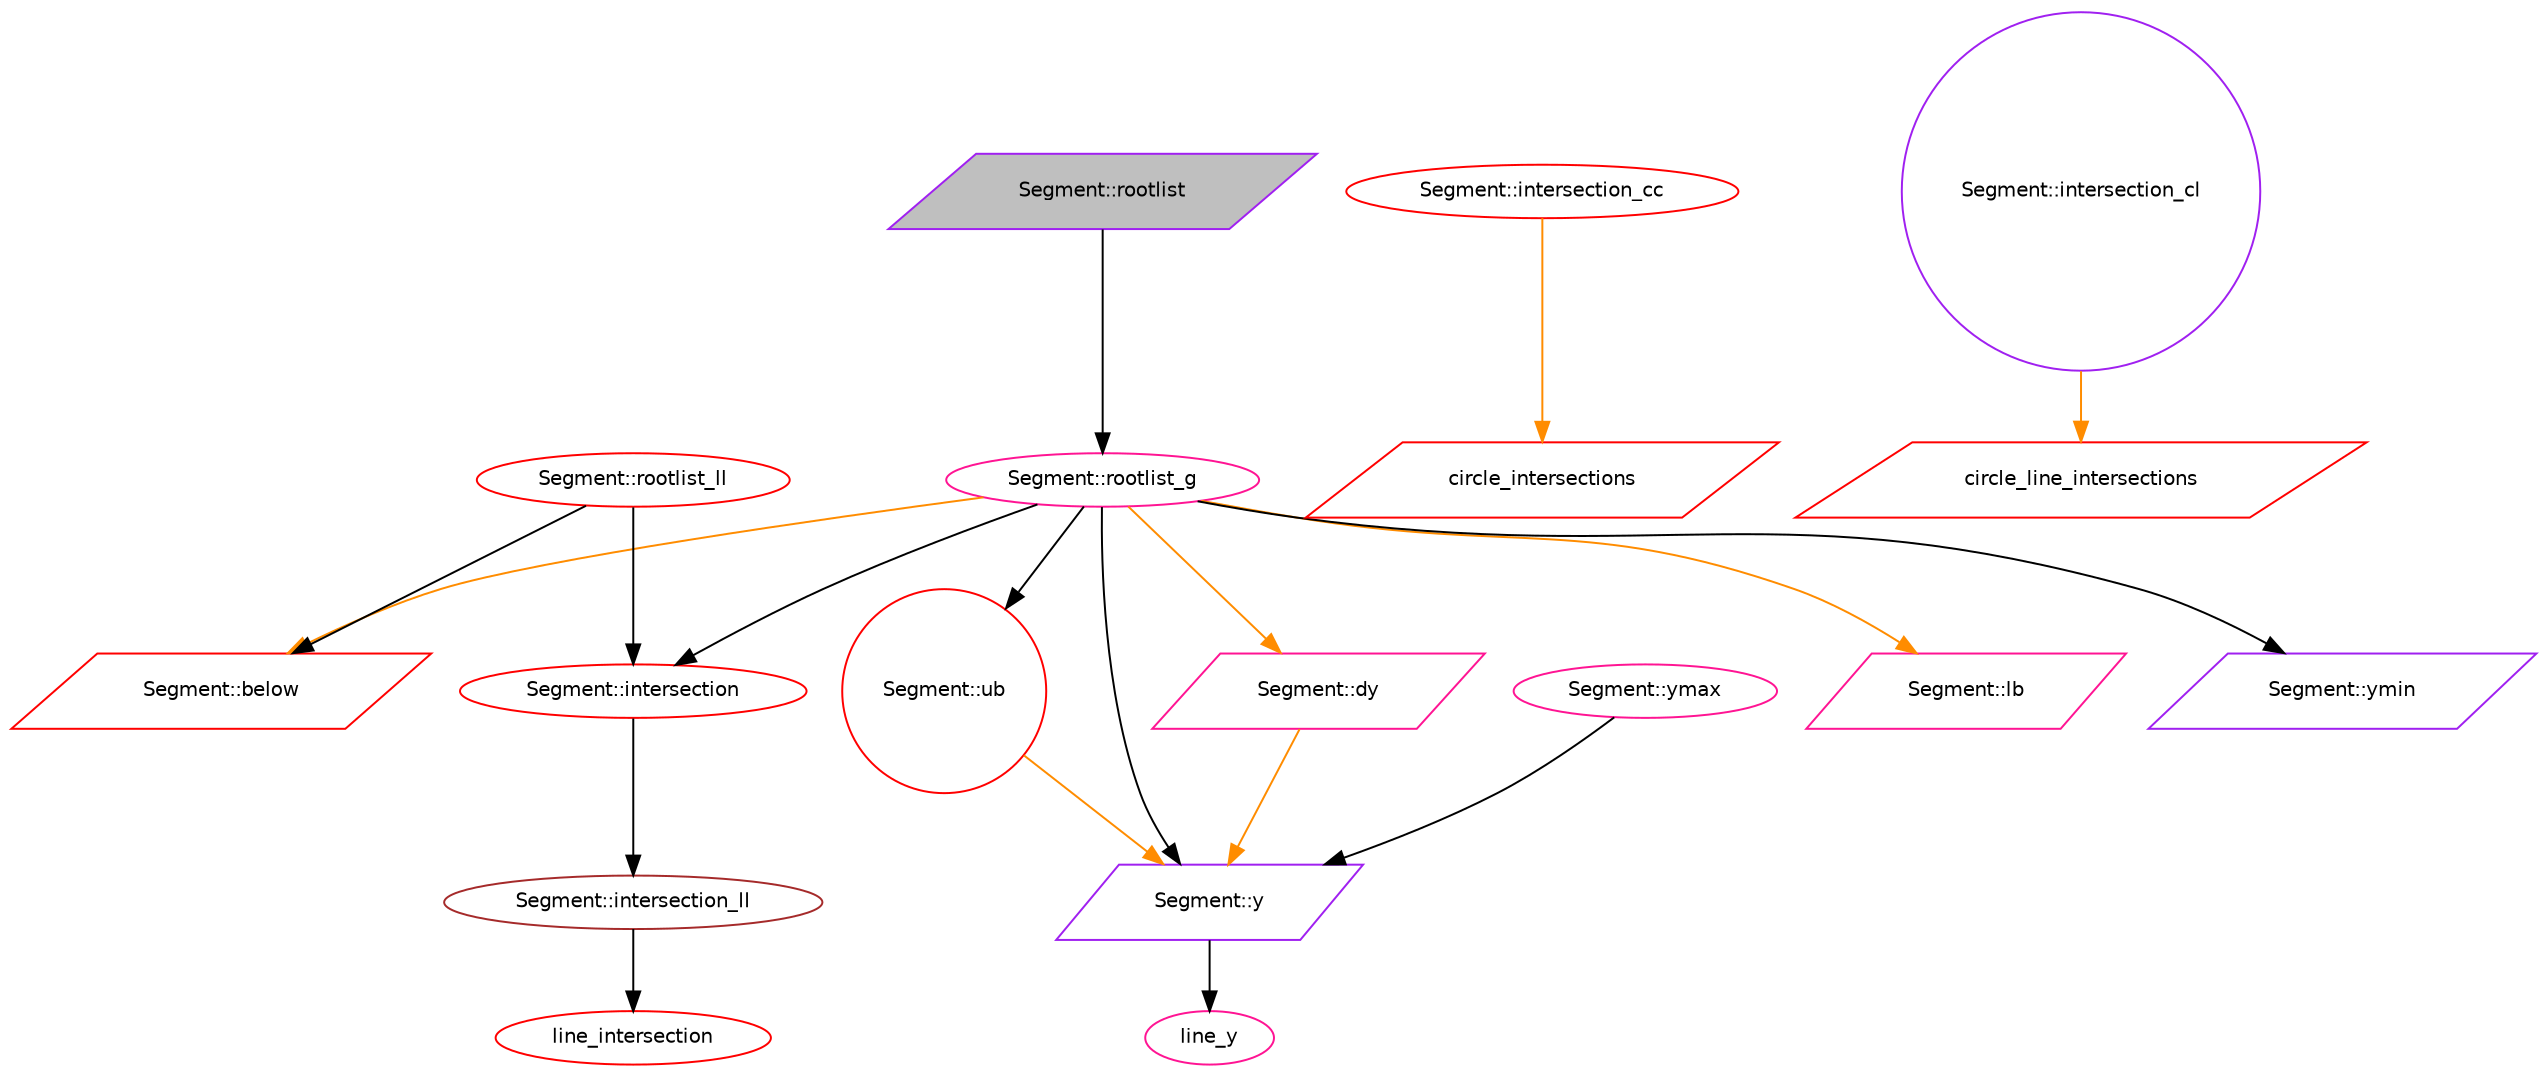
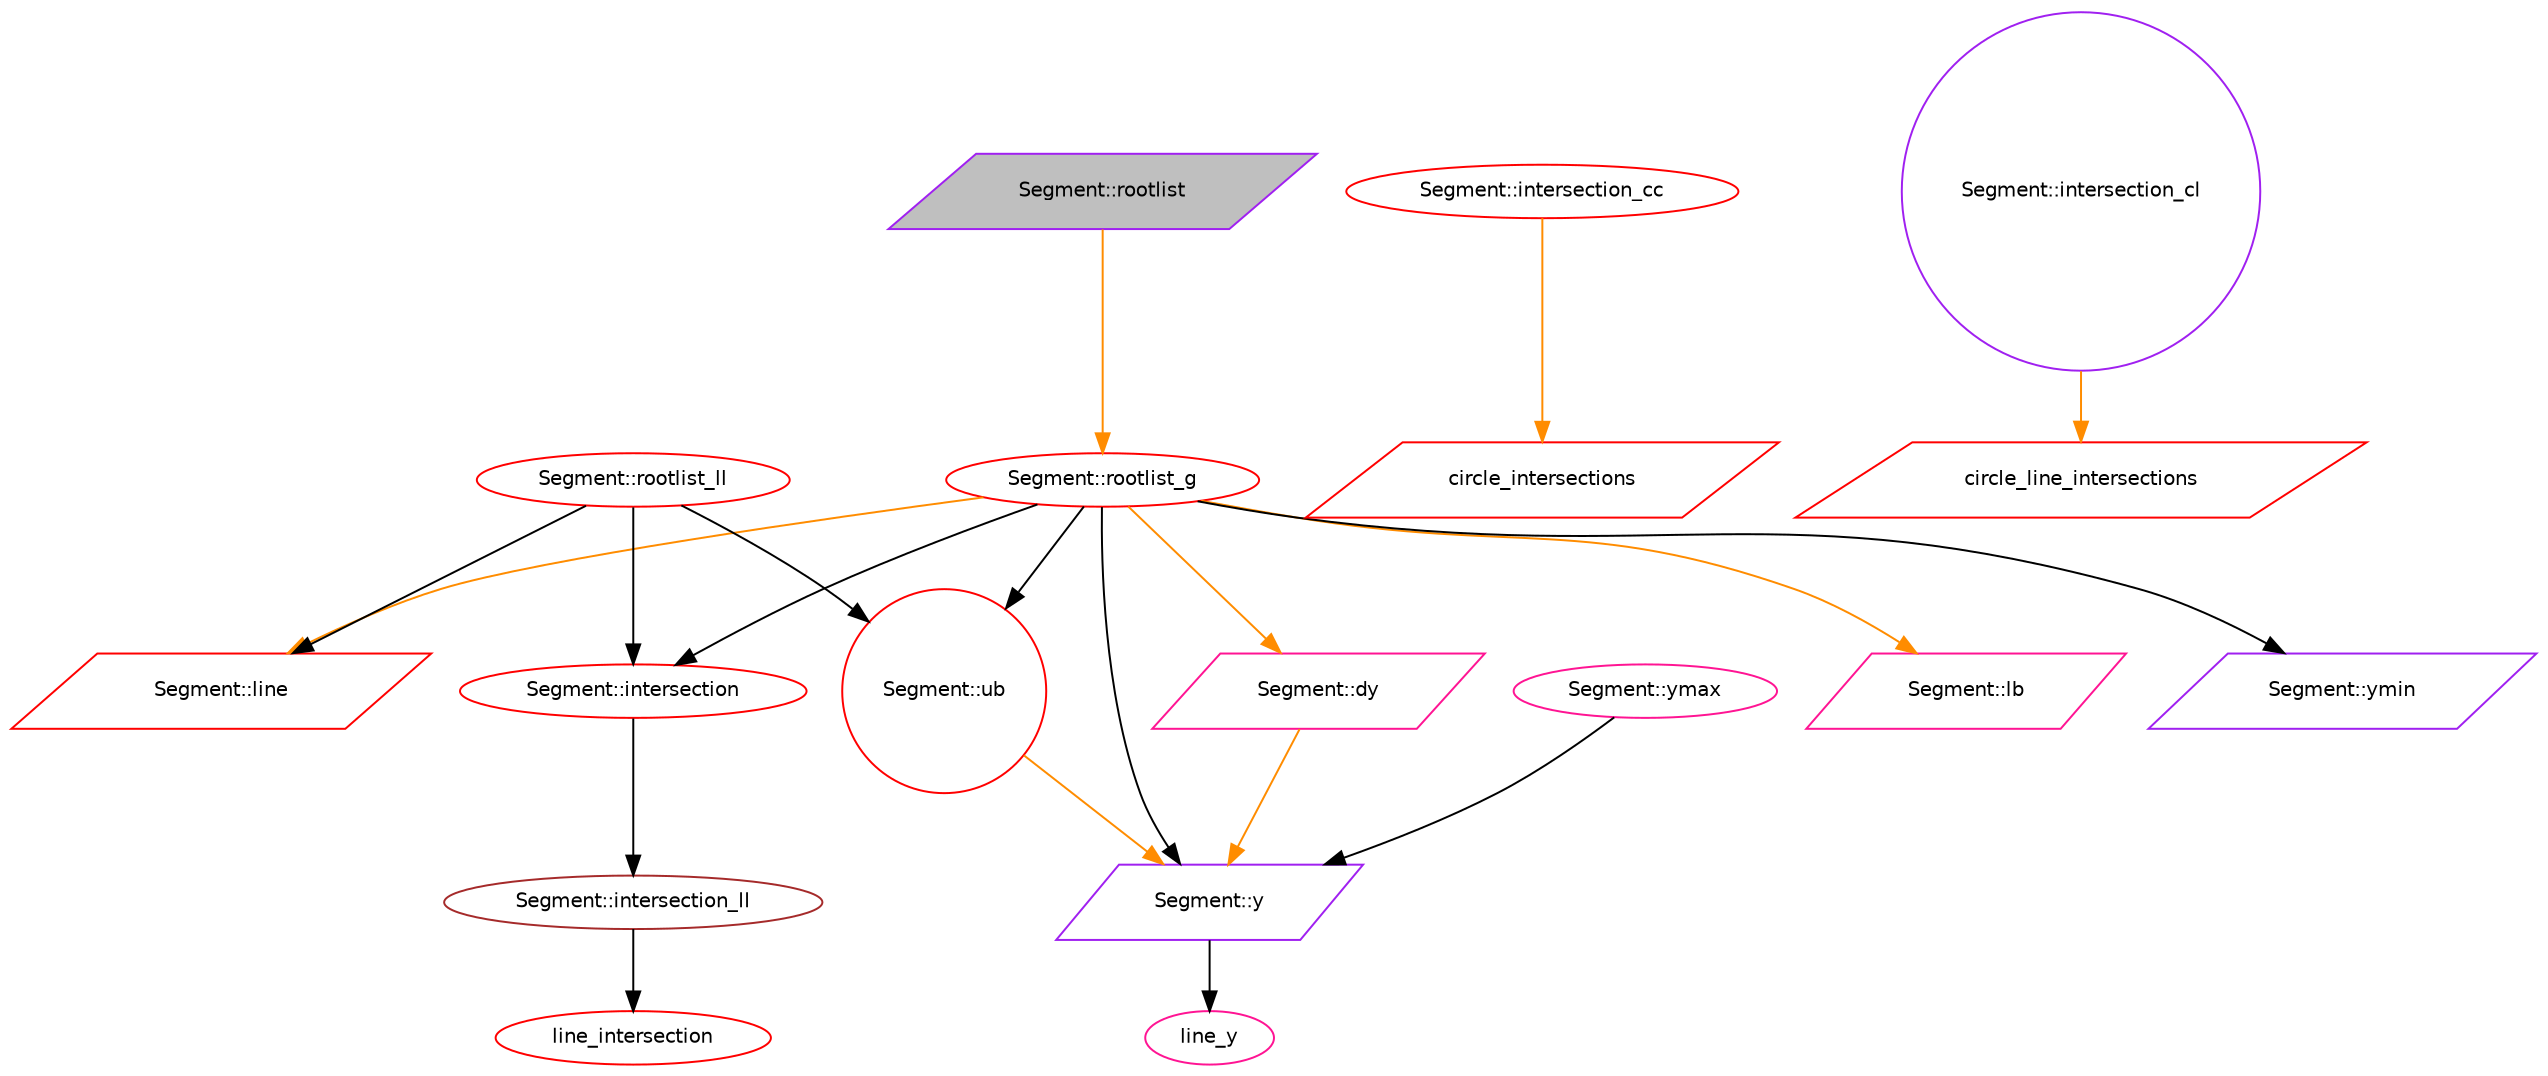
(1103, 331) -> (1103, 331)
(1103, 480) -> (1103, 480)
none -> (769, 553)
(221, 691) -> (221, 691)
